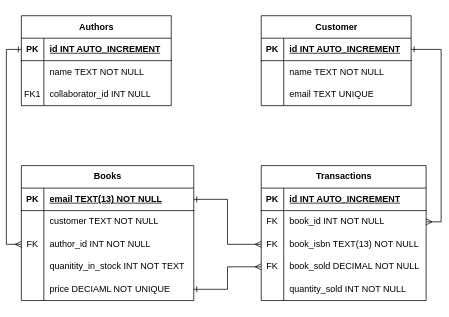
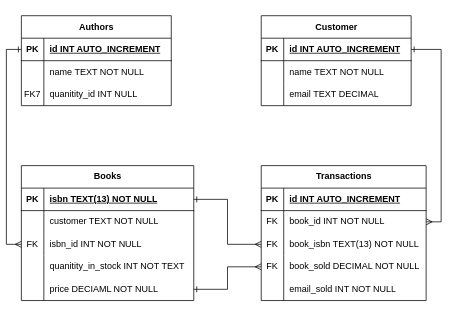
(33, 94) -> (33, 94)
(105, 94) -> (97, 94)
(329, 94) -> (332, 94)
(103, 199) -> (102, 199)
(101, 244) -> (94, 244)
(106, 289) -> (101, 289)
(351, 289) -> (342, 289)
